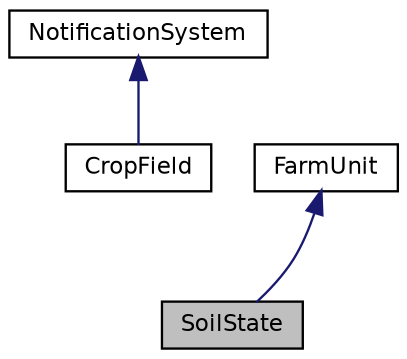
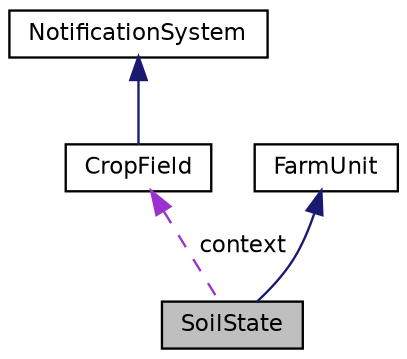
none -> (192, 257)
